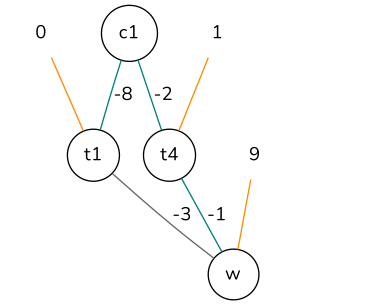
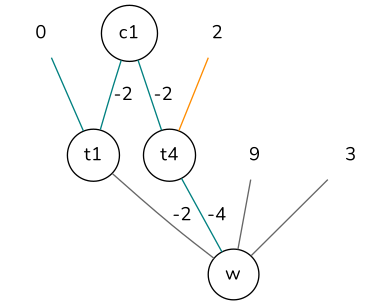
(218, 33) -> (218, 33)
(67, 94) -> (67, 94)
(123, 95) -> (123, 95)
none -> (351, 155)
(244, 214) -> (244, 214)
(182, 215) -> (182, 215)
(217, 215) -> (217, 215)
